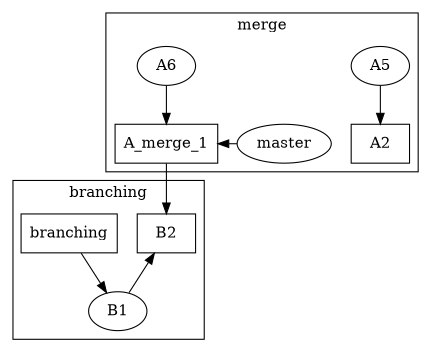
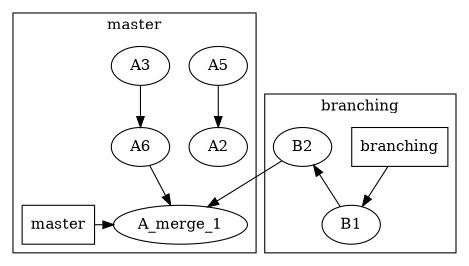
(262, 25) -> (135, 25)
none -> (140, 66)
(166, 144) -> (180, 225)
(284, 144) -> (58, 225)
(380, 144) -> (218, 147)
(166, 187) -> (249, 181)
(166, 233) -> (303, 147)
